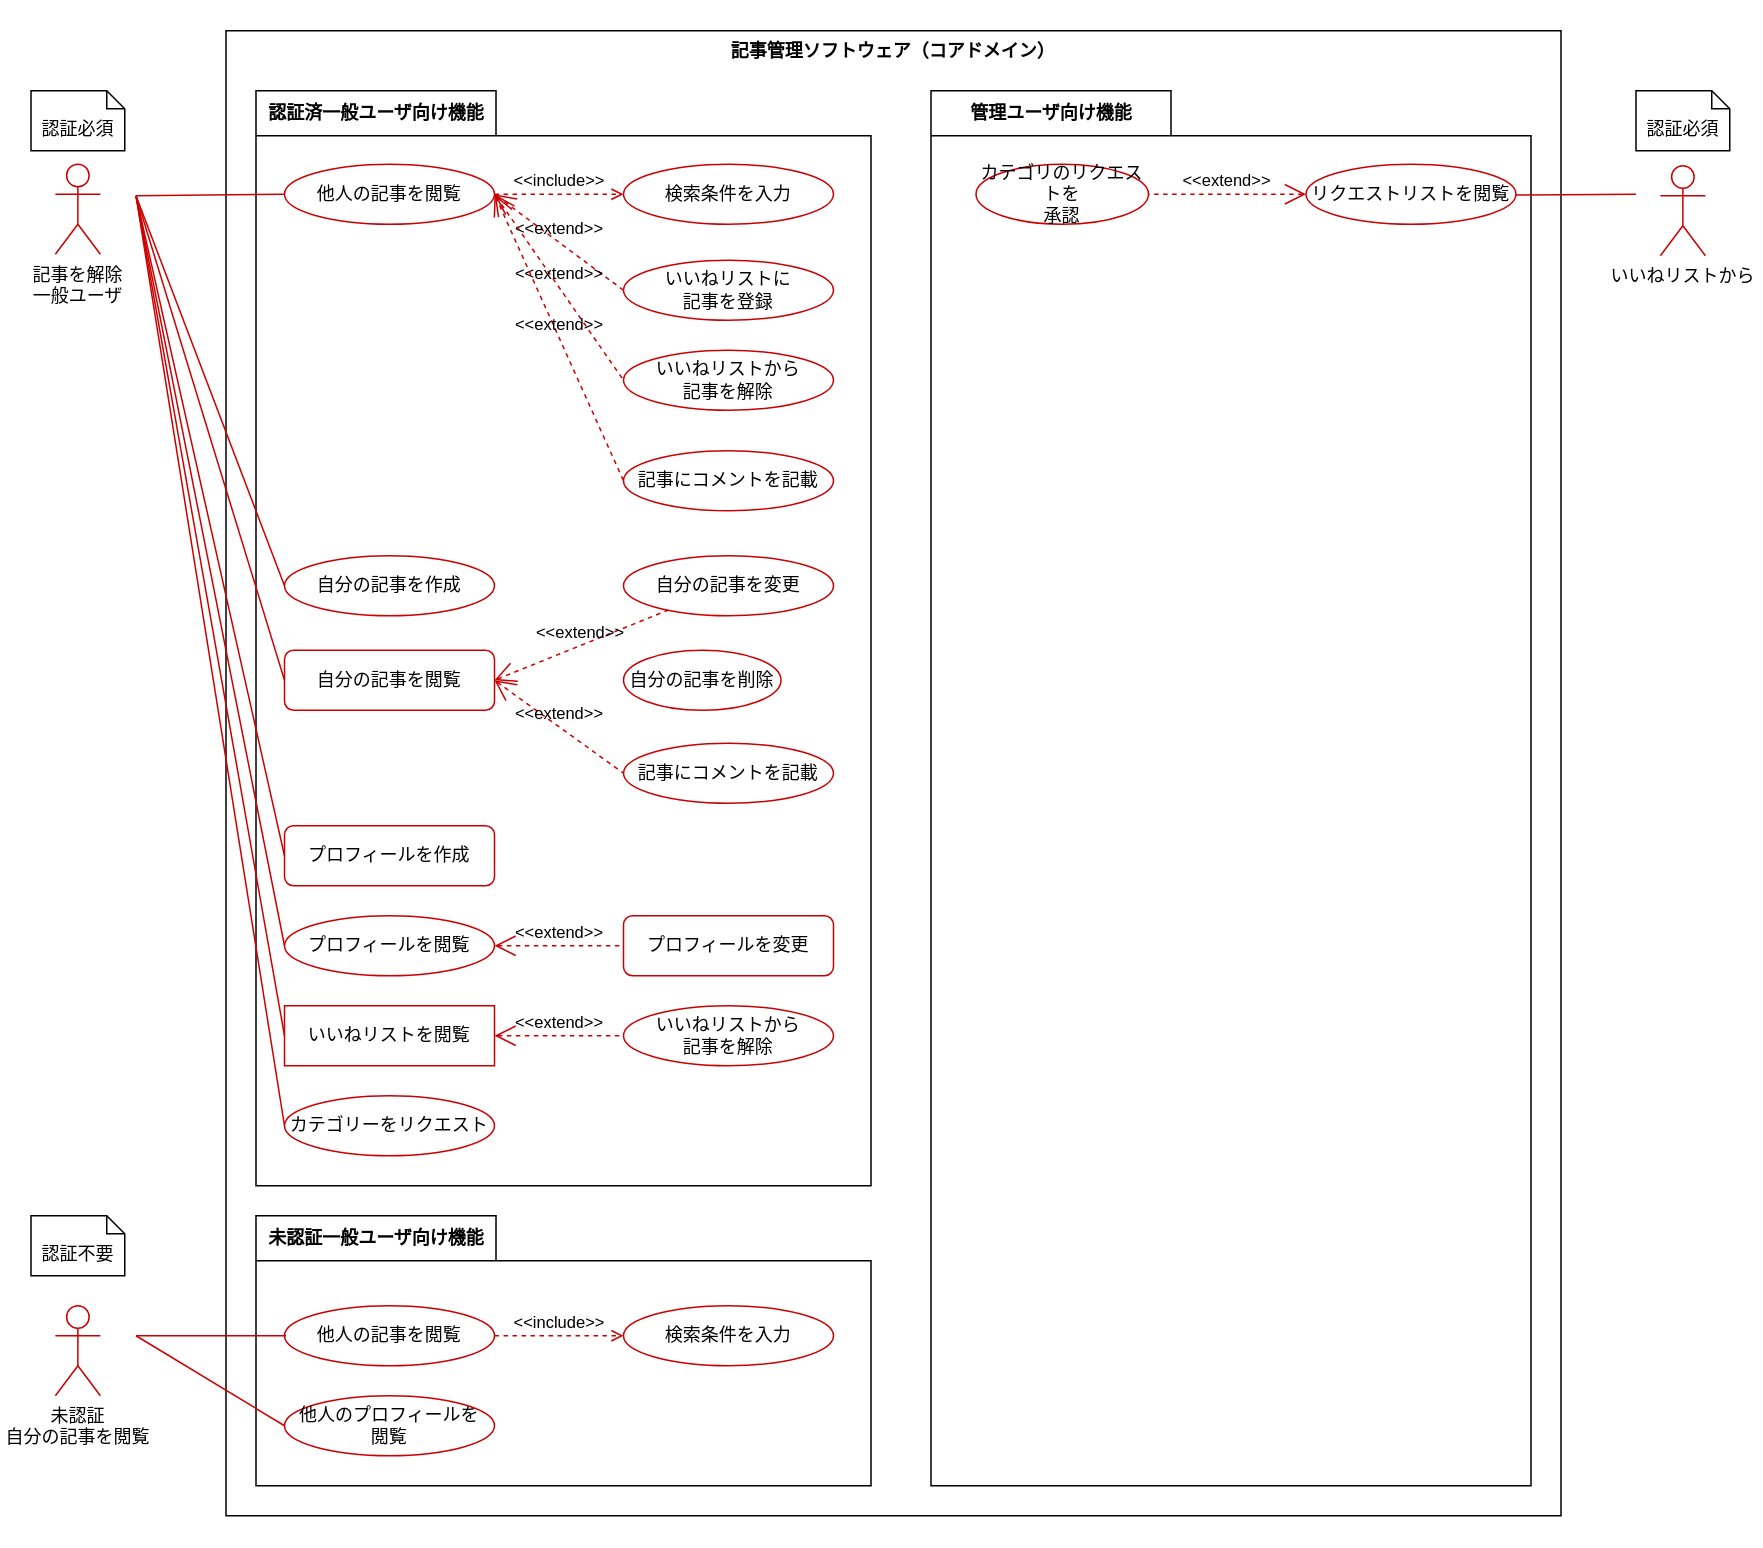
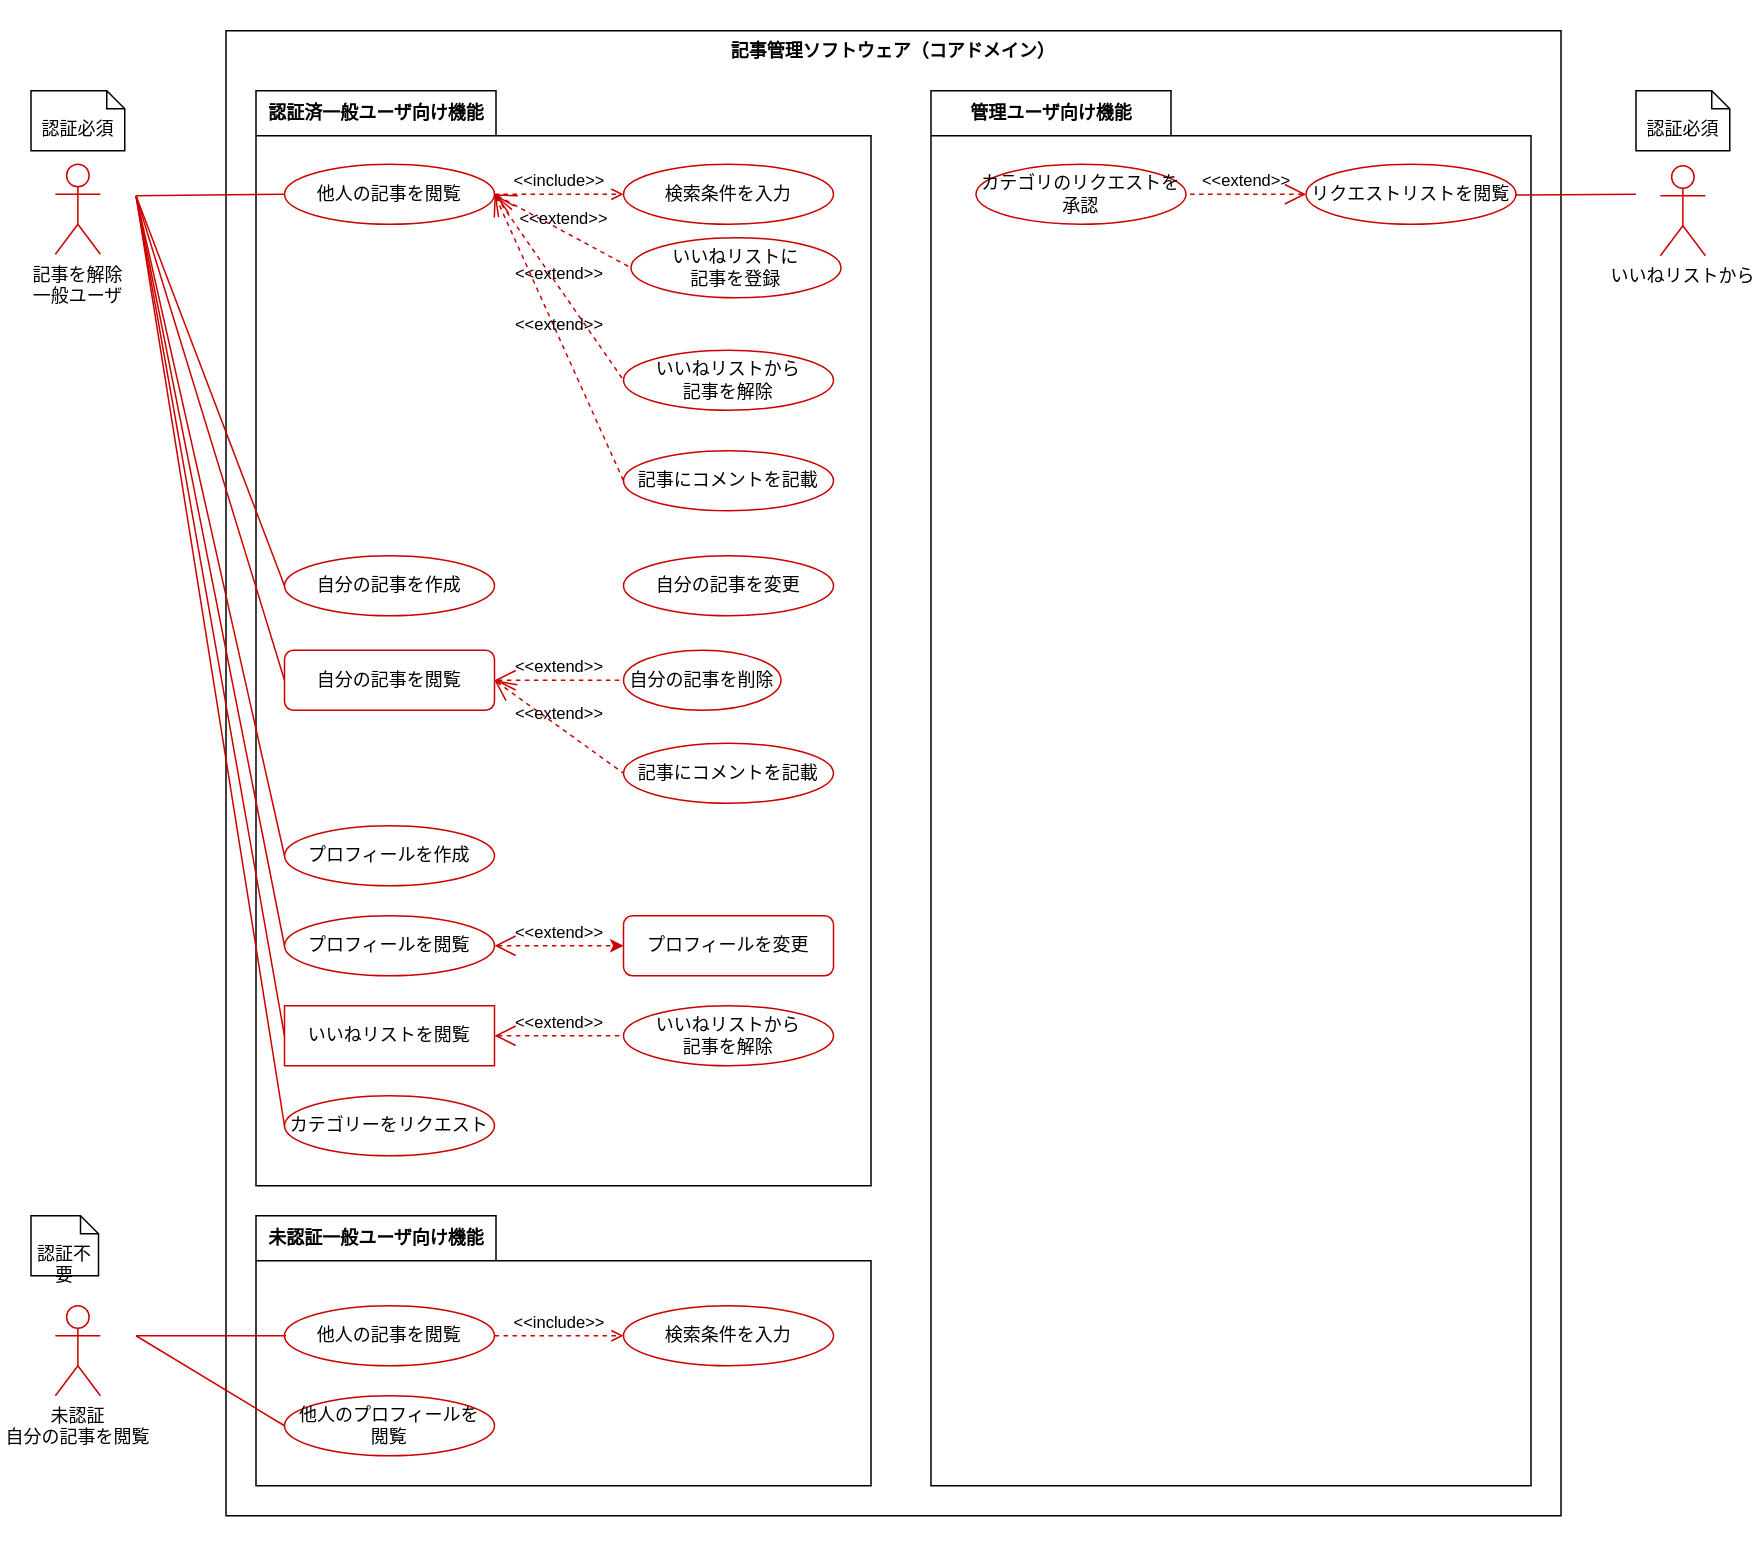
(1062, 194) -> (1081, 194)
(728, 290) -> (736, 268)
(582, 645) -> (559, 680)
(389, 856) -> (389, 856)
(616, 946) -> (612, 946)
(78, 1246) -> (65, 1246)
